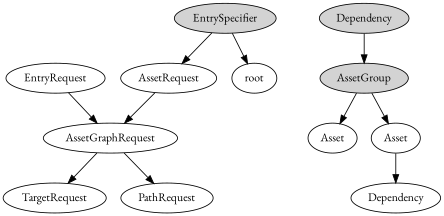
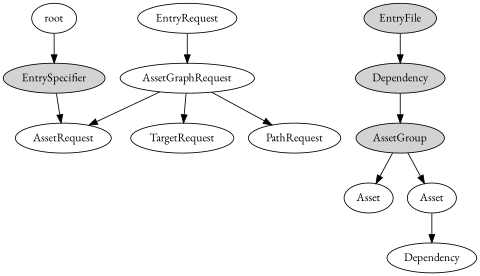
none -> (400, 18)
(238, 45) -> (54, 44)
(143, 105) -> (128, 107)
